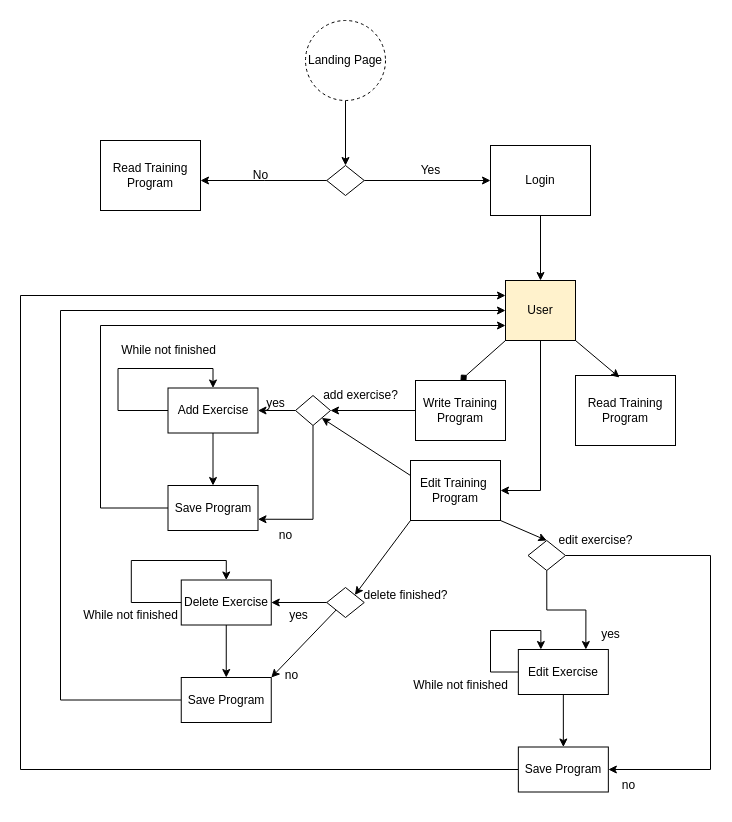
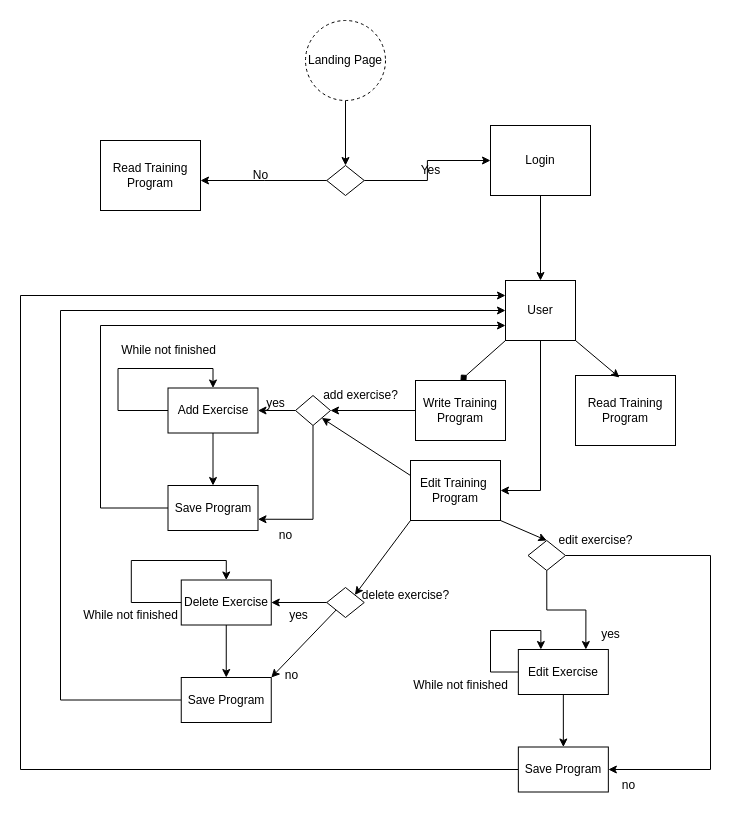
(541, 181) -> (541, 161)
(541, 311) -> (541, 311)
(406, 596) -> (406, 596)
